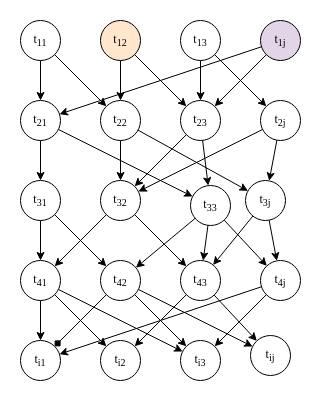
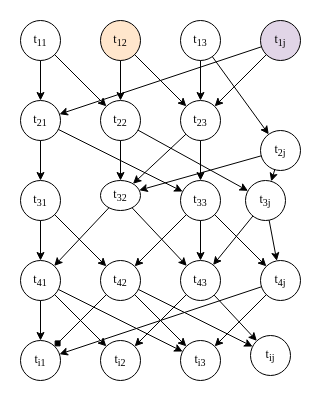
(281, 121) -> (281, 151)
(121, 201) -> (121, 196)
(211, 206) -> (201, 201)
